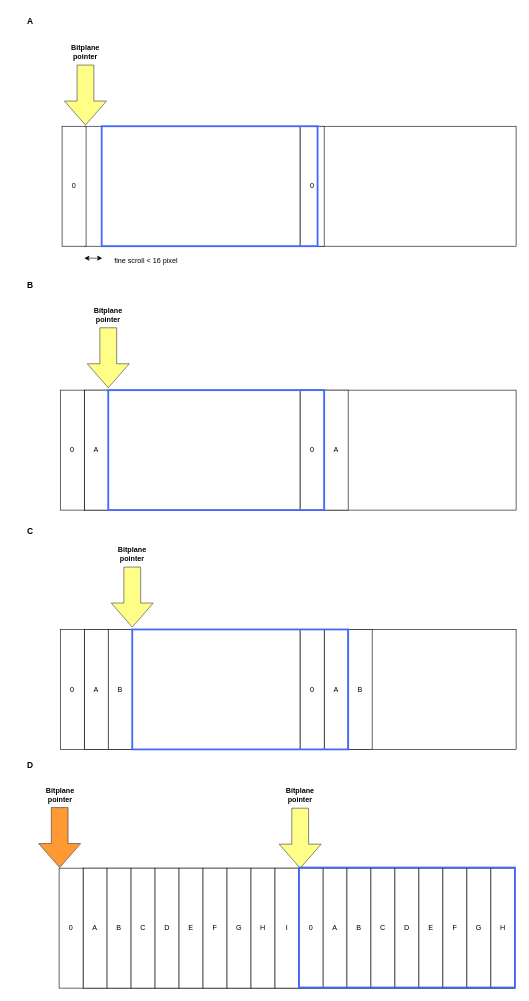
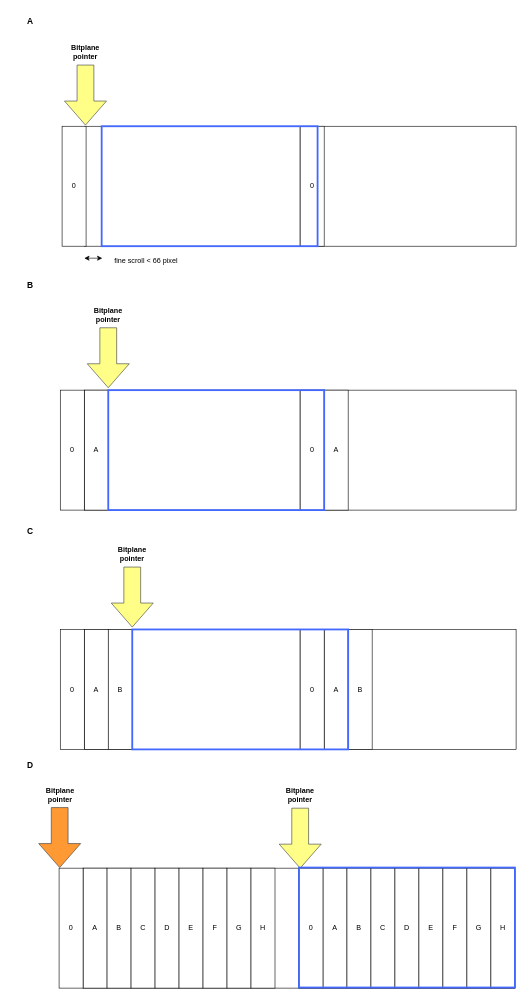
(145, 261) -> (145, 261)
(287, 929) -> none
